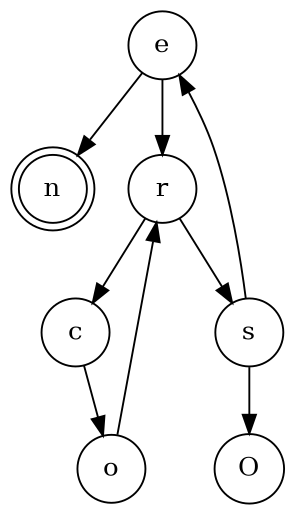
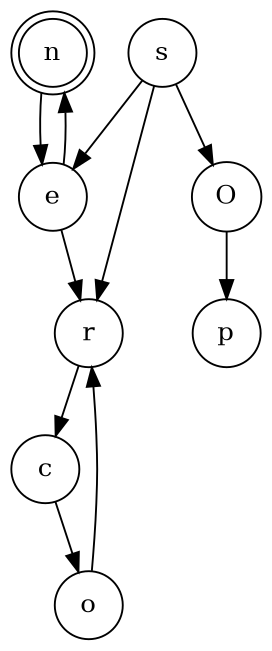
none -> (40, 119)
(201, 253) -> (128, 184)
none -> (227, 333)
